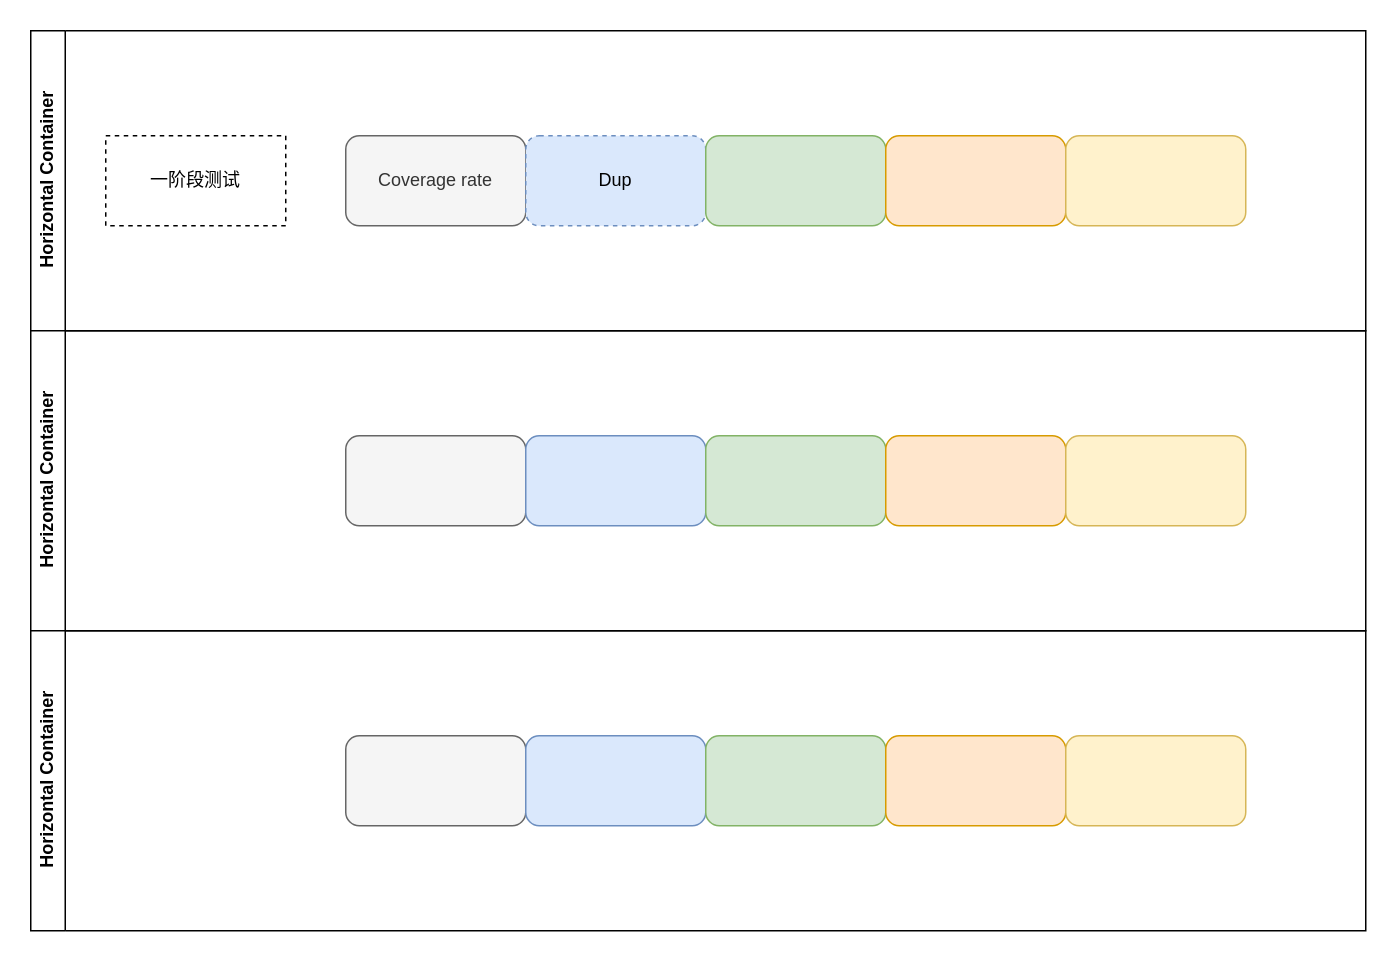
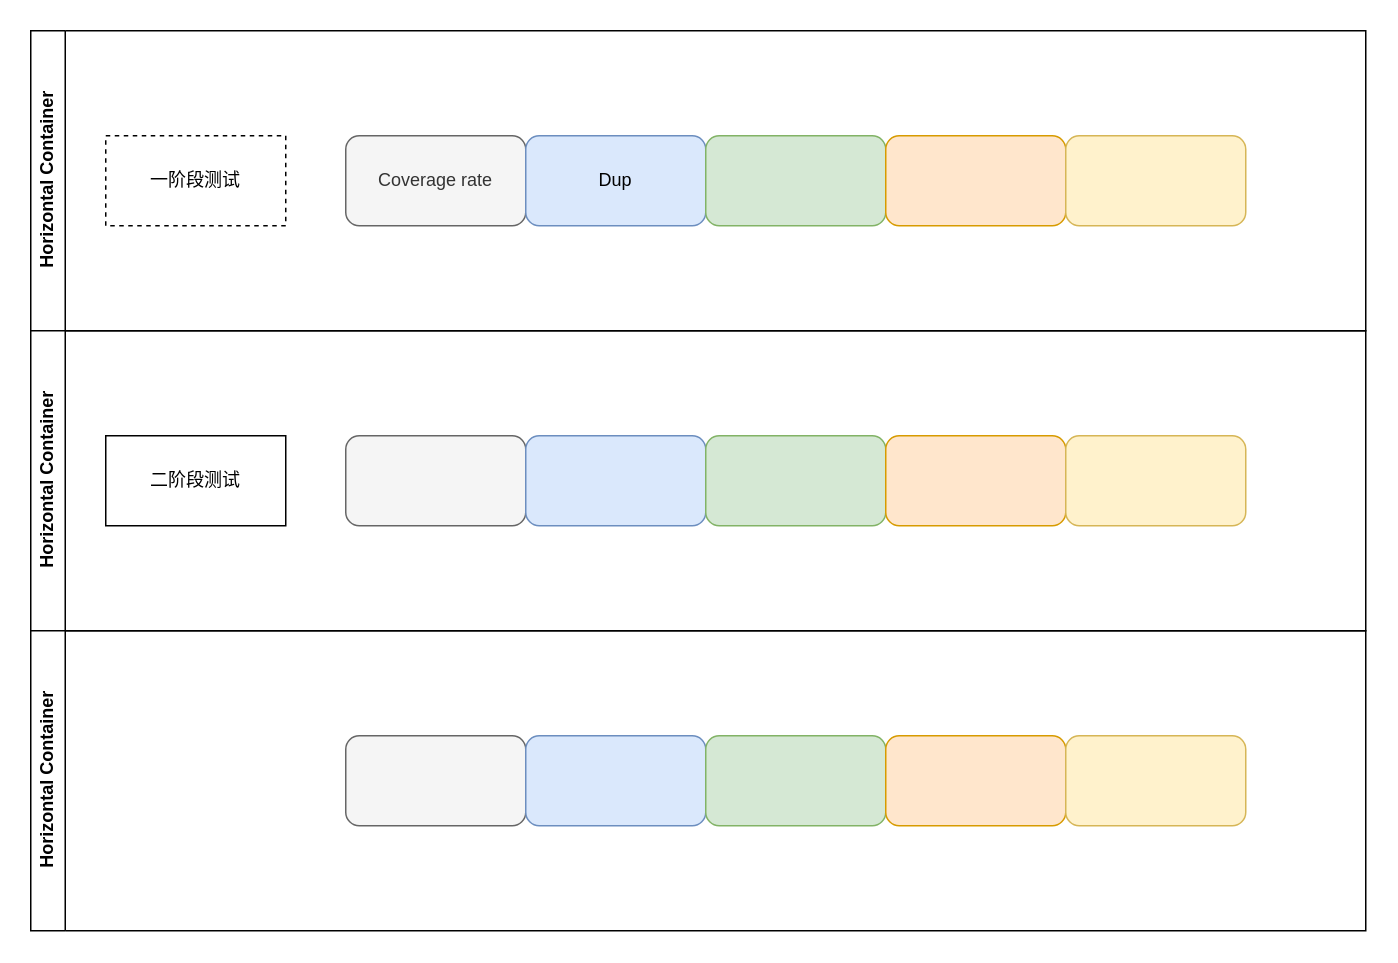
(616, 181) -> (616, 181)
none -> (196, 481)
